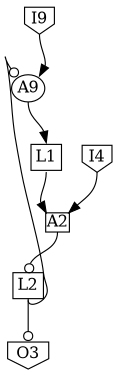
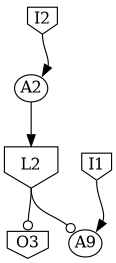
(39, 19) -> (97, 165)
(46, 157) -> none
(97, 157) -> (42, 19)
(58, 222) -> (31, 88)
(47, 250) -> (31, 118)
(28, 286) -> (31, 165)
